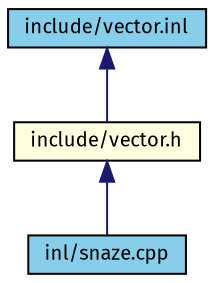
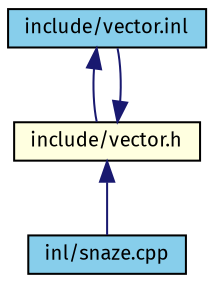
none -> (121, 75)
